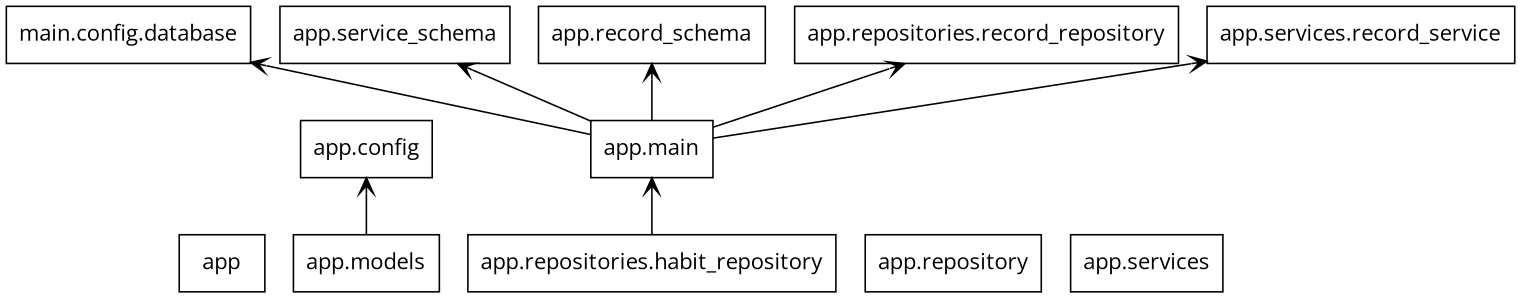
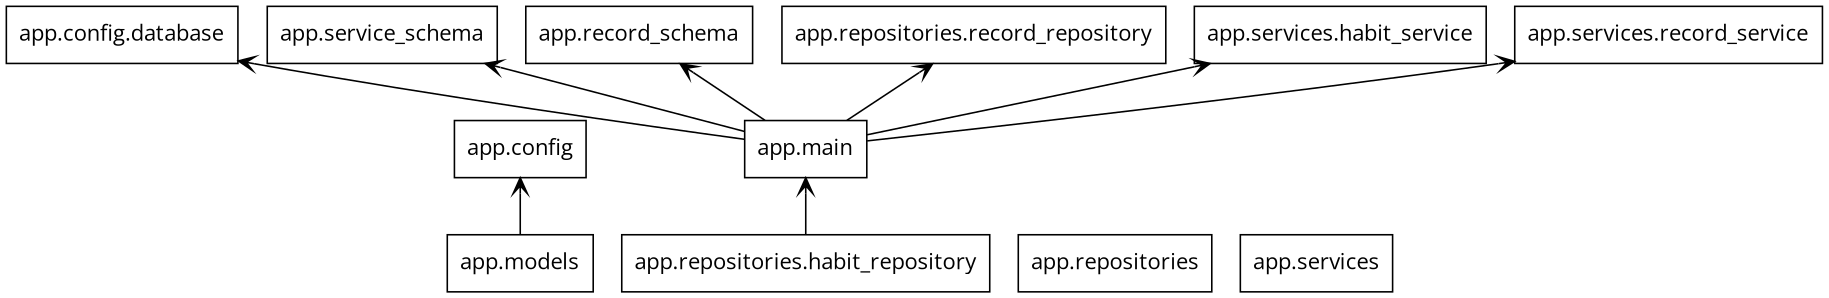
(128, 35) -> (122, 35)
none -> (1340, 35)
(222, 263) -> none
(953, 263) -> (1115, 263)
